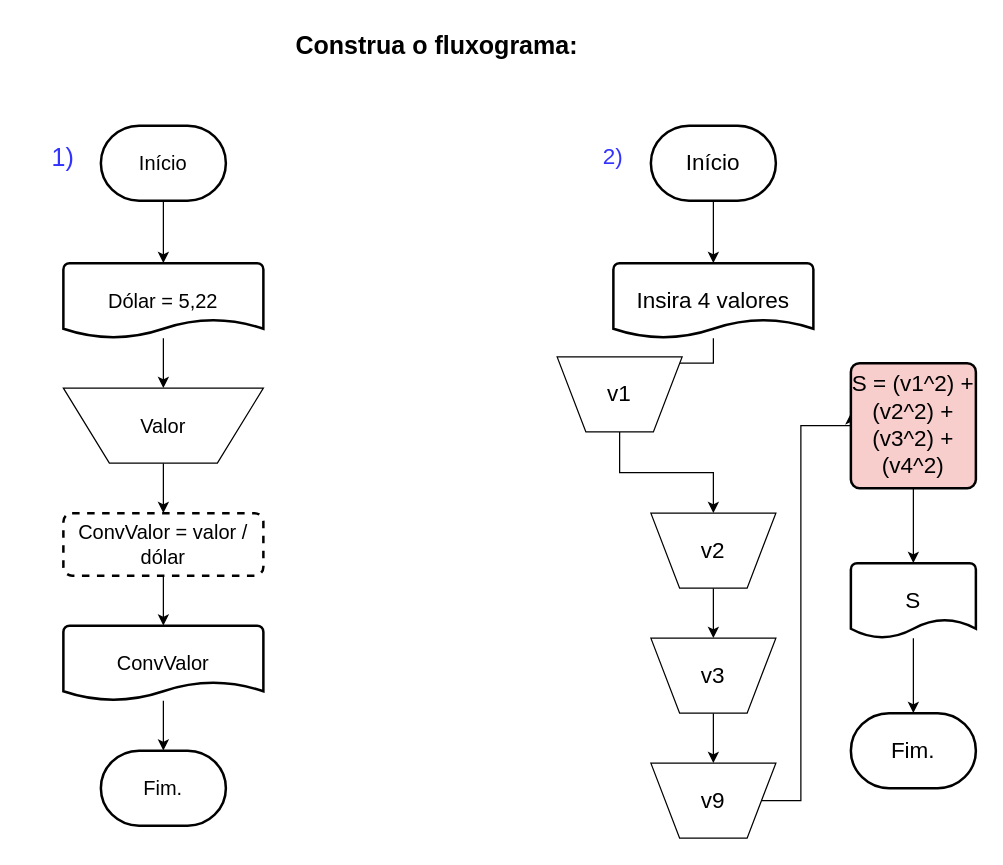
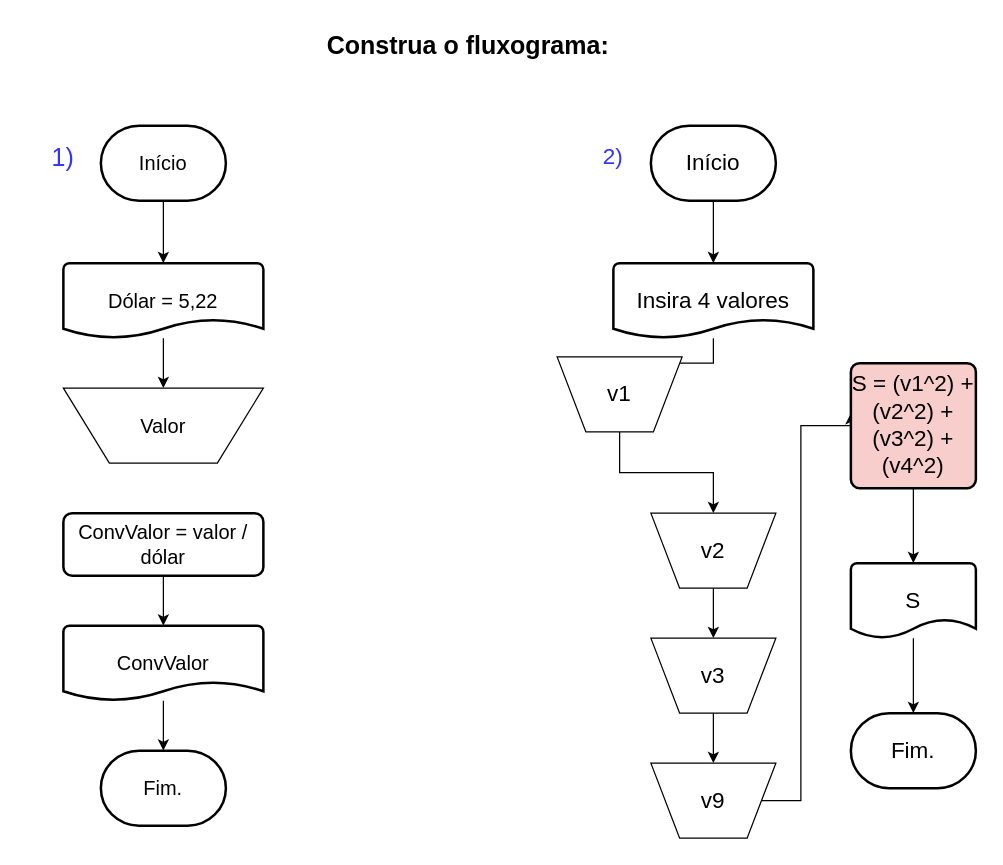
(437, 44) -> (468, 44)
(163, 484) -> none
(163, 544) -> (163, 544)
